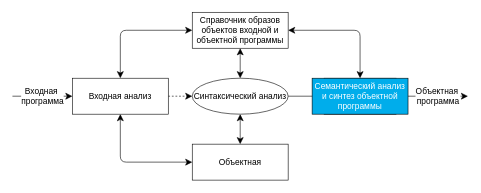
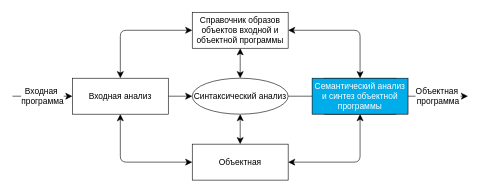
(178, 96) -> (178, 96)
none -> (359, 161)
